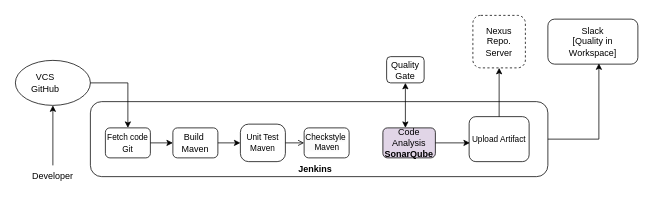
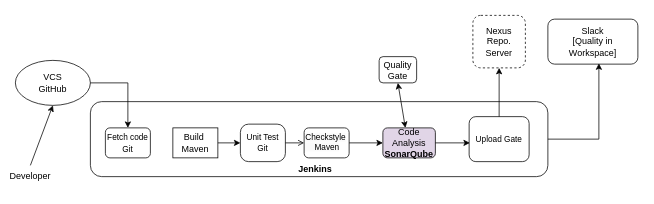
(405, 70) -> (398, 70)
(45, 83) -> (53, 83)
(499, 139) -> (499, 139)
(166, 143) -> none
(195, 143) -> (195, 143)
(263, 143) -> (263, 143)
none -> (376, 143)
(53, 177) -> (30, 177)
